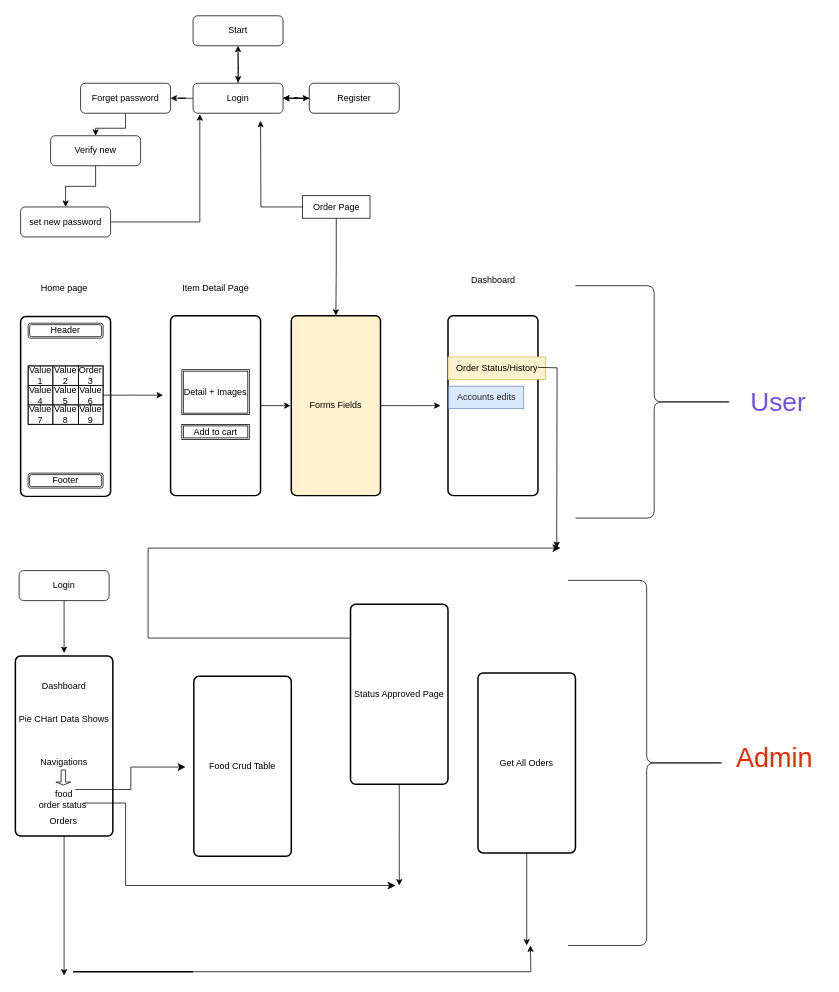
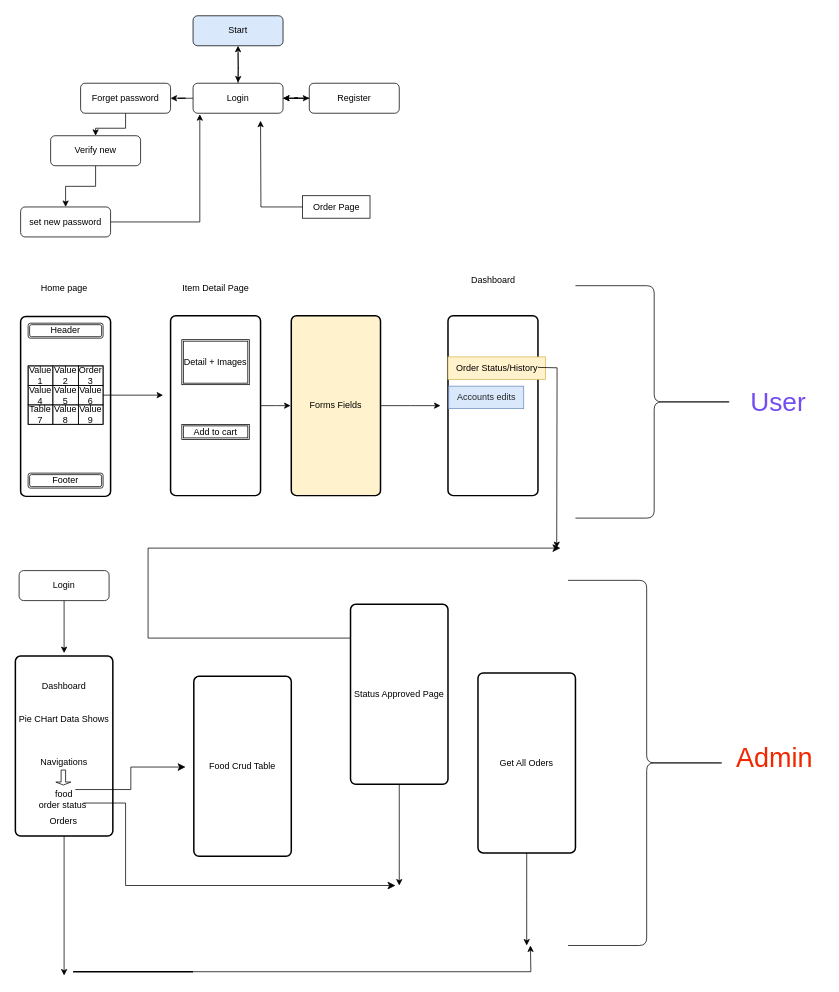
(238, 30) -> (238, 30)
(336, 248) -> none
(216, 392) -> (216, 362)
(41, 414) -> (41, 414)
